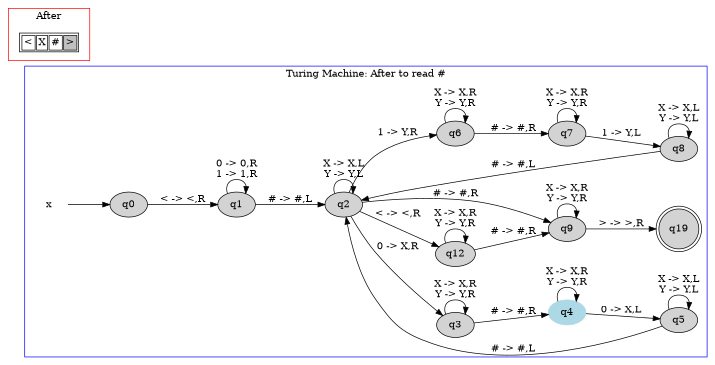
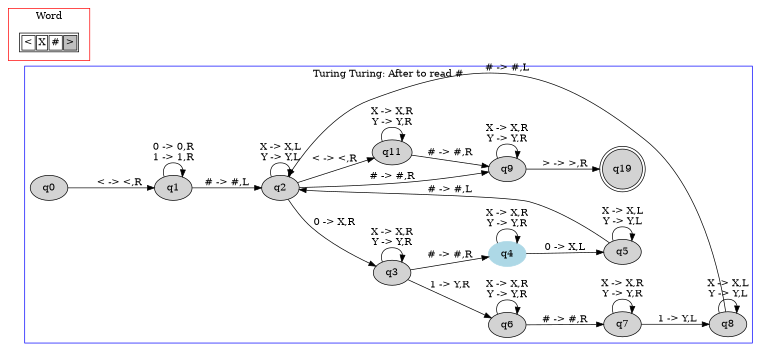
(49, 16) -> (49, 16)
(366, 74) -> (389, 74)
(381, 152) -> (446, 297)
(49, 205) -> none
(455, 254) -> (392, 152)
